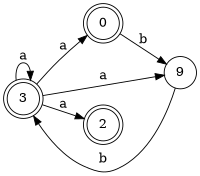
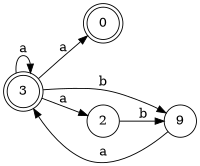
(140, 47) -> (137, 121)
(103, 76) -> (103, 82)
(103, 125) -> (103, 121)
(103, 159) -> (103, 152)
